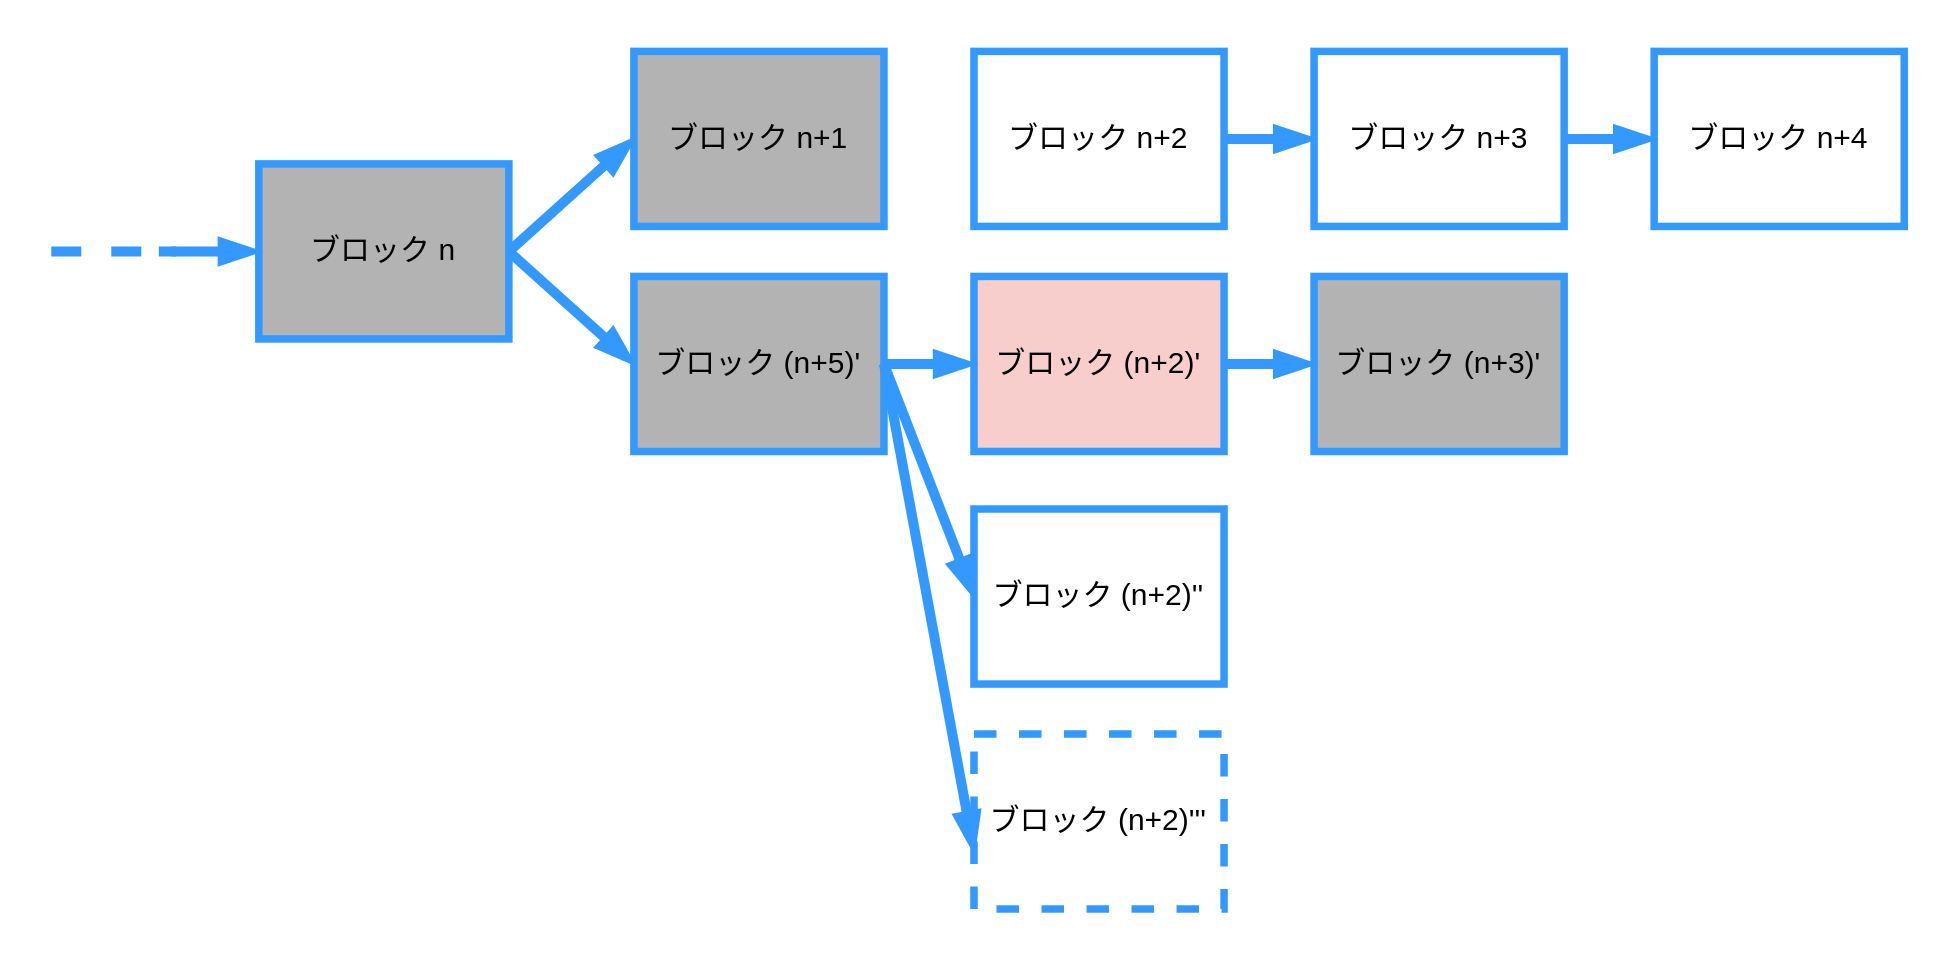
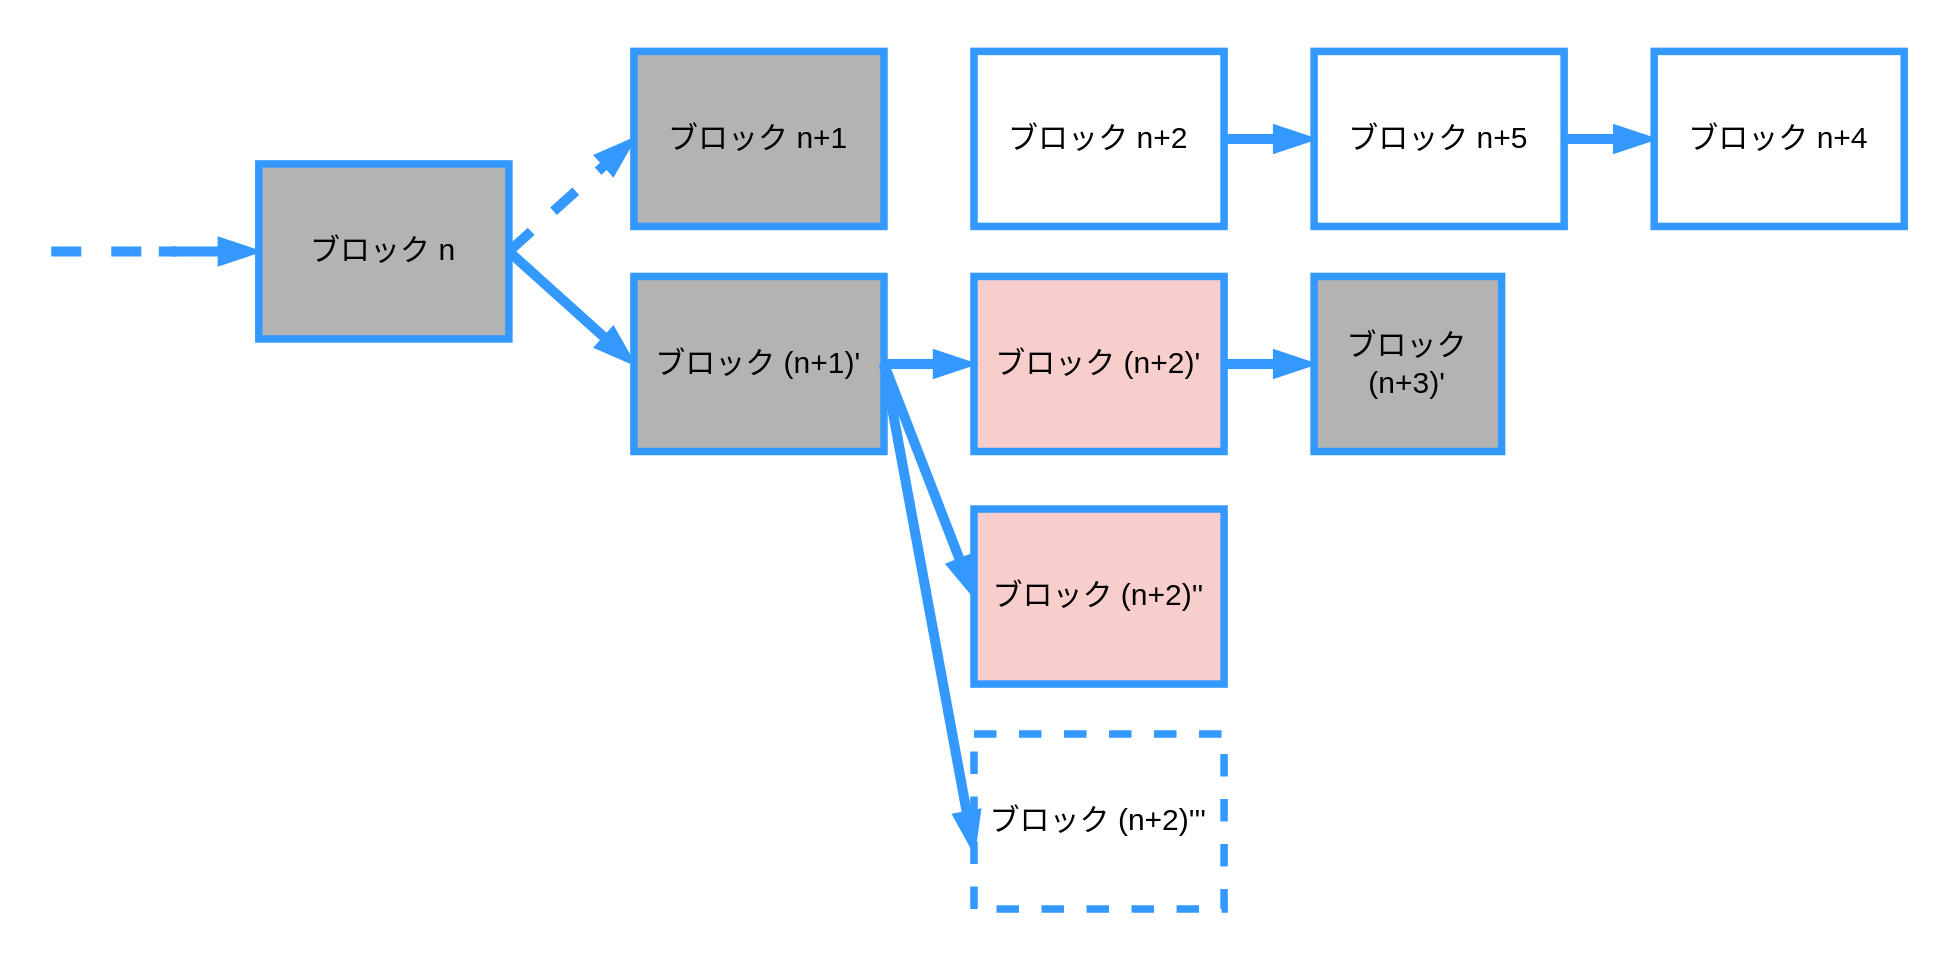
(1439, 139) -> (1439, 139)
(542, 222) -> (542, 222)
(759, 364) -> (759, 364)
(1439, 364) -> (1408, 364)
(1099, 596) -> (1099, 596)
